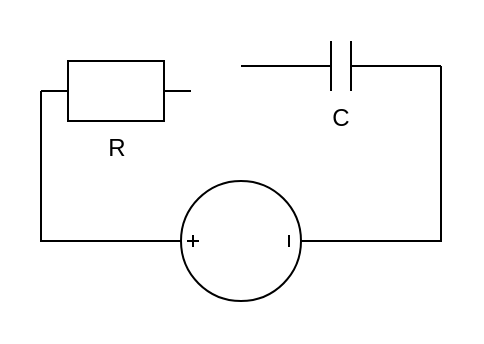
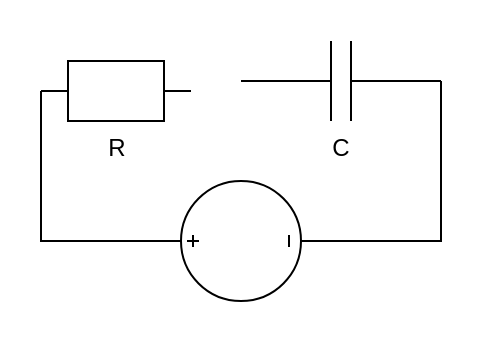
(341, 66) -> (341, 81)
